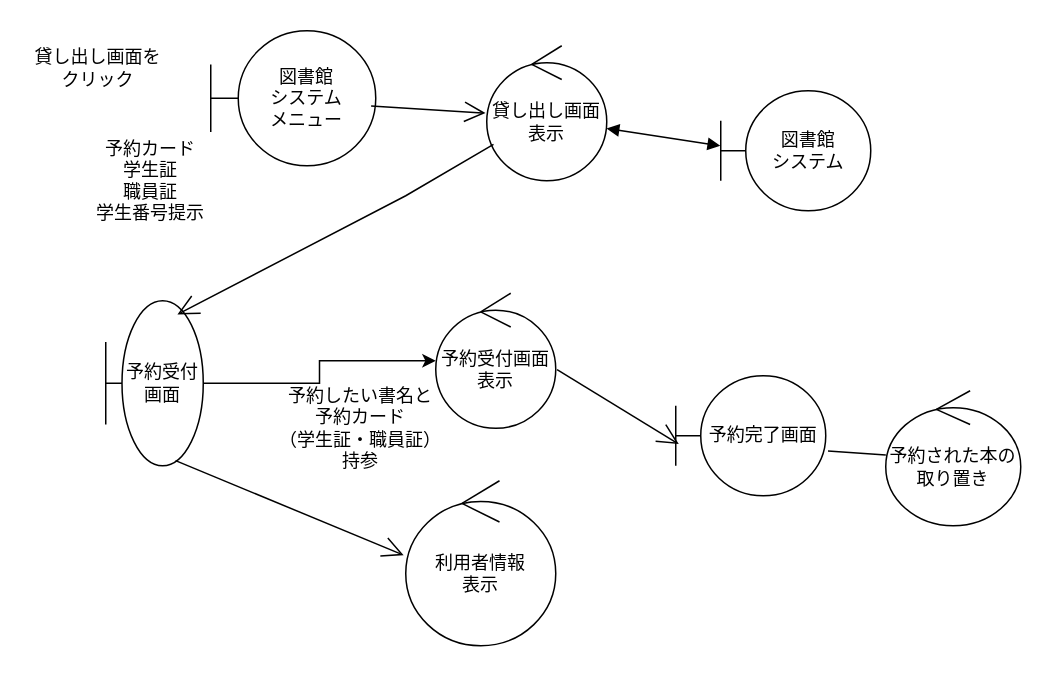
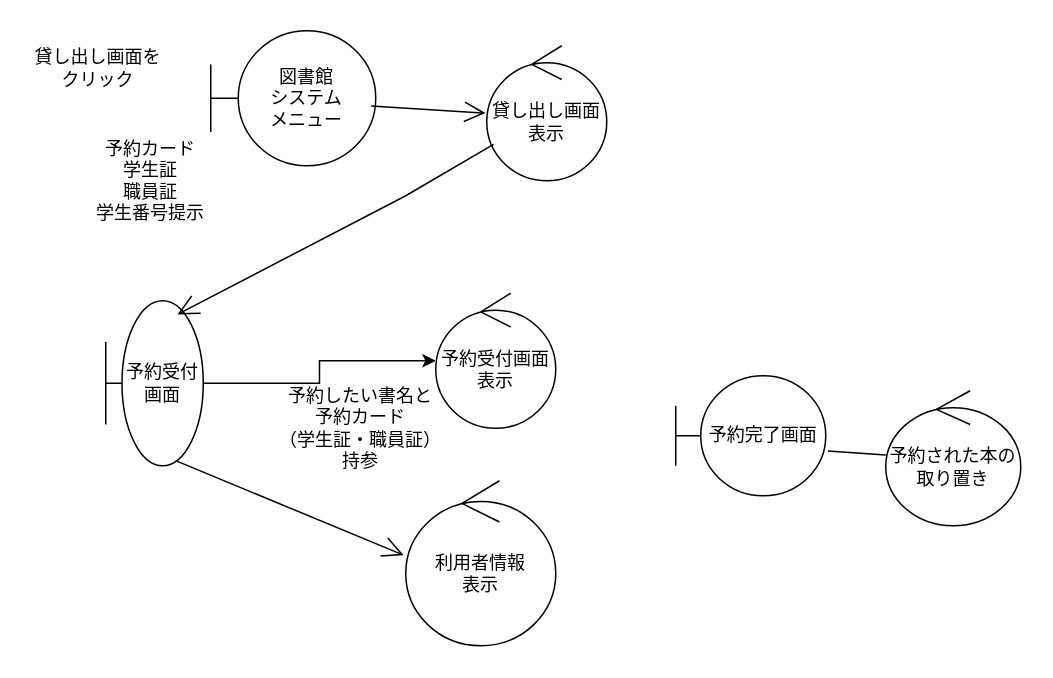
(663, 137) -> none
(796, 151) -> none
(615, 405) -> none
